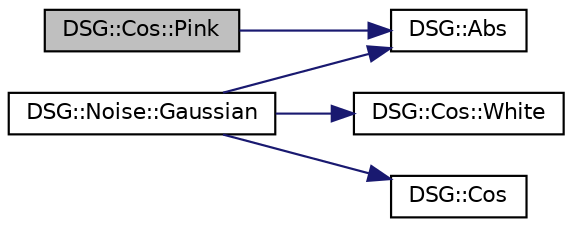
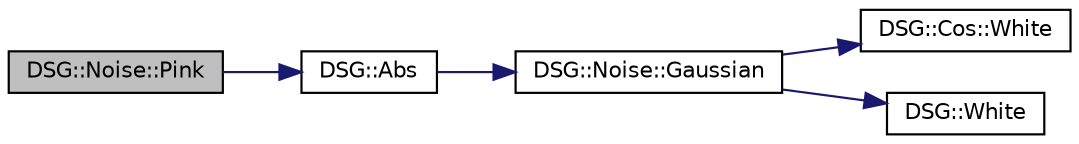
(142, 31) -> (116, 72)
(296, 73) -> (465, 72)
(459, 197) -> (966, 114)
